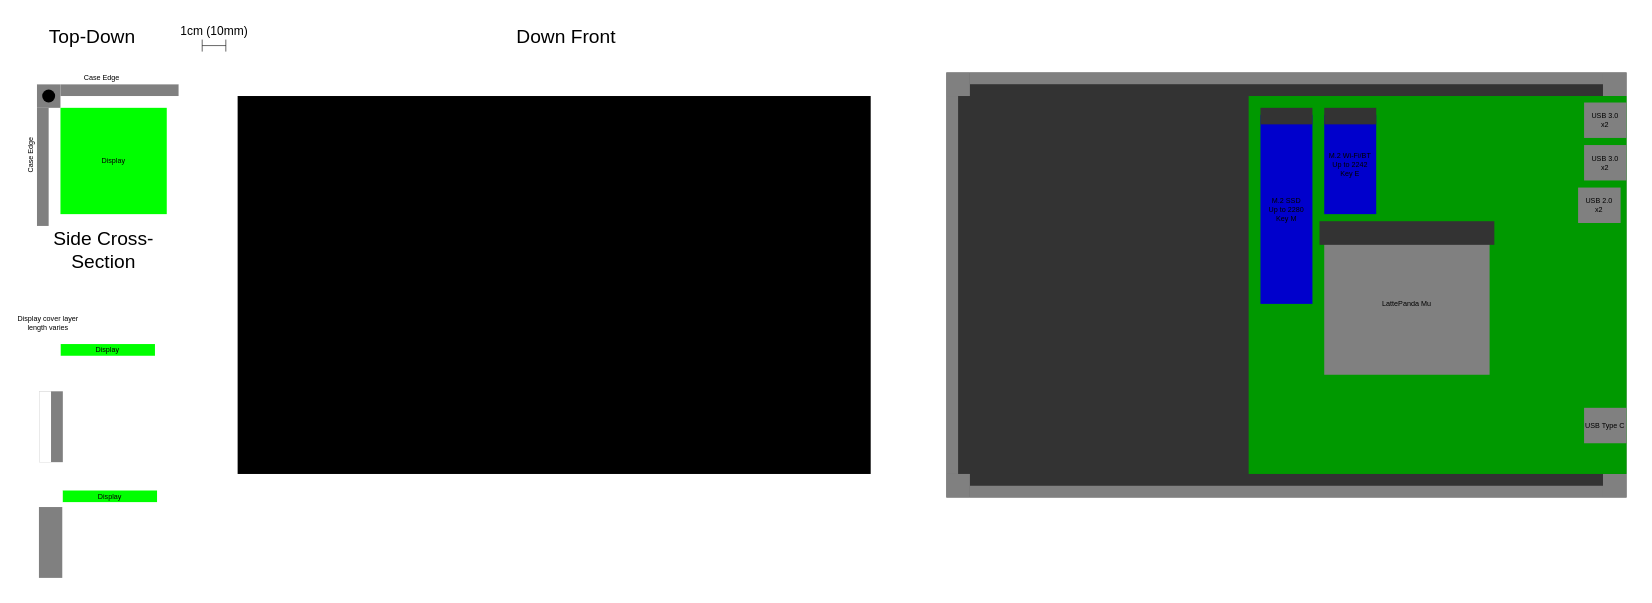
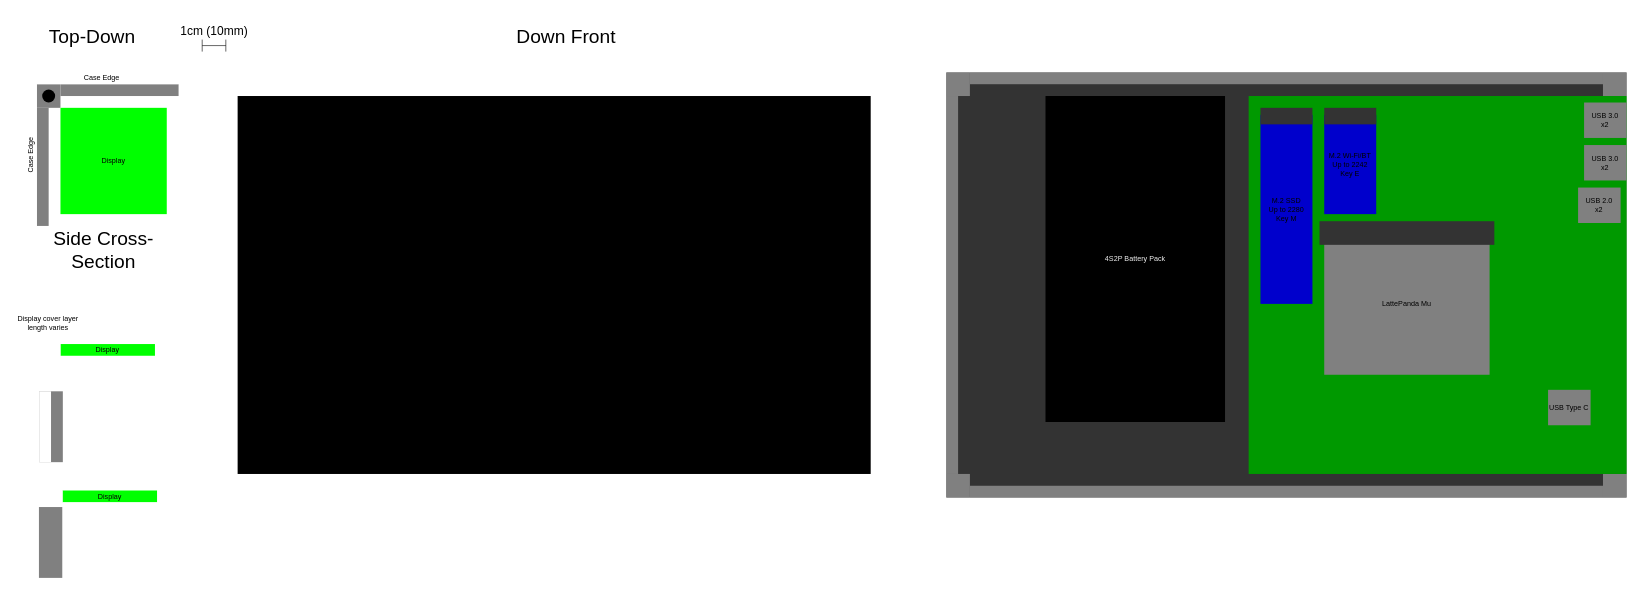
none -> (1135, 259)
(1605, 426) -> (1569, 408)
